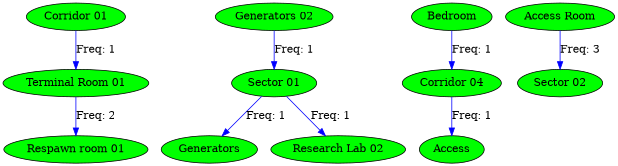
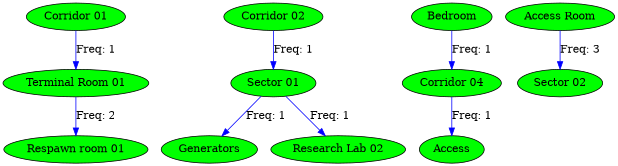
(274, 17) -> (273, 17)
